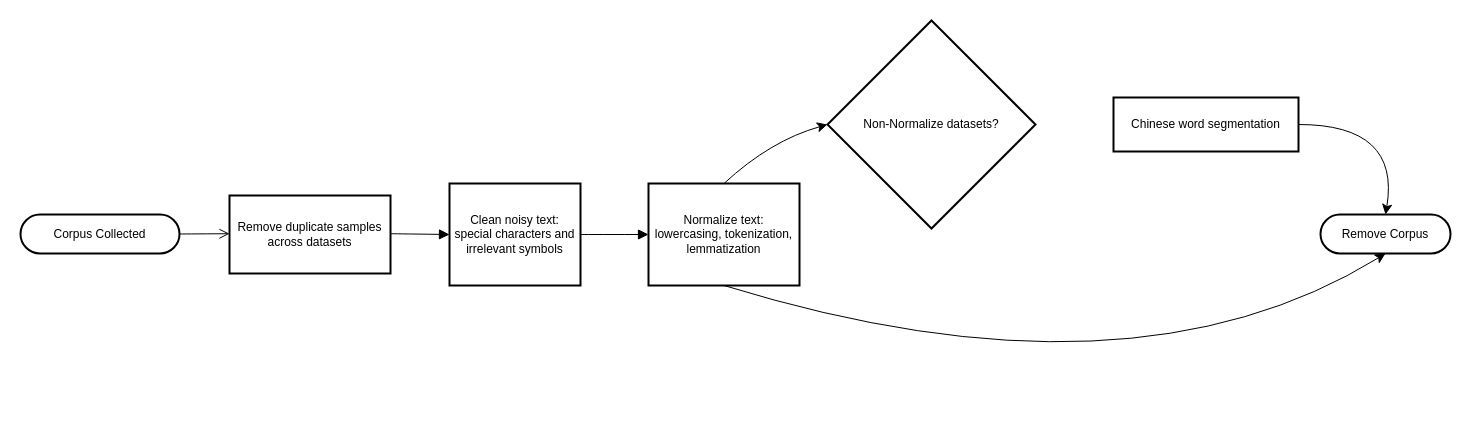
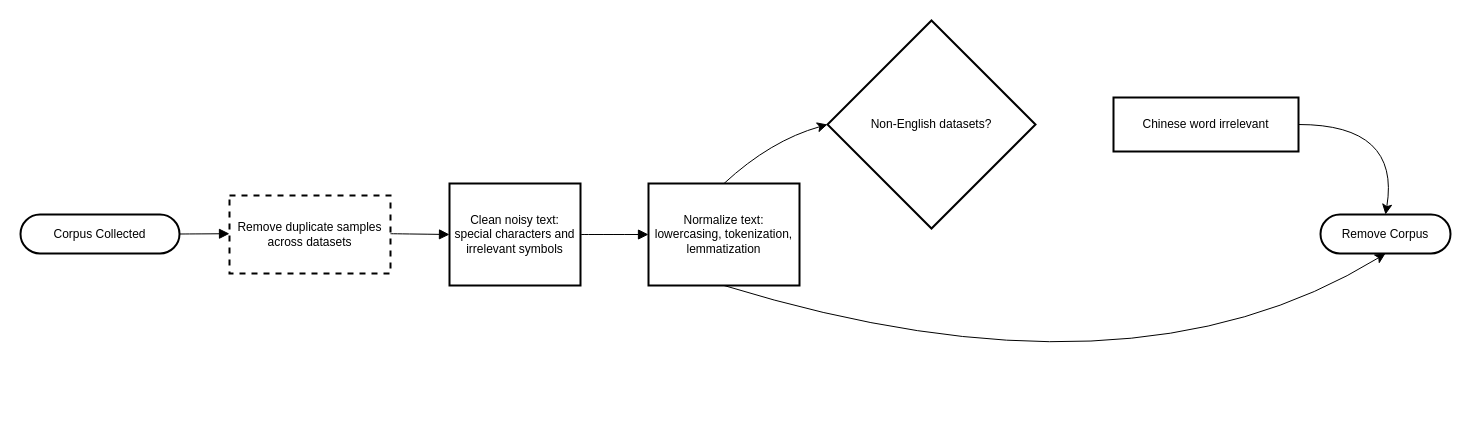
(932, 125) -> (932, 125)
(1206, 125) -> (1206, 125)
(222, 234) -> (218, 234)
(310, 235) -> (310, 235)
